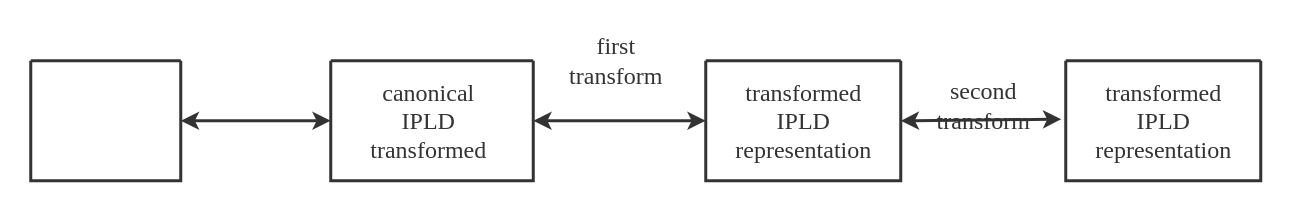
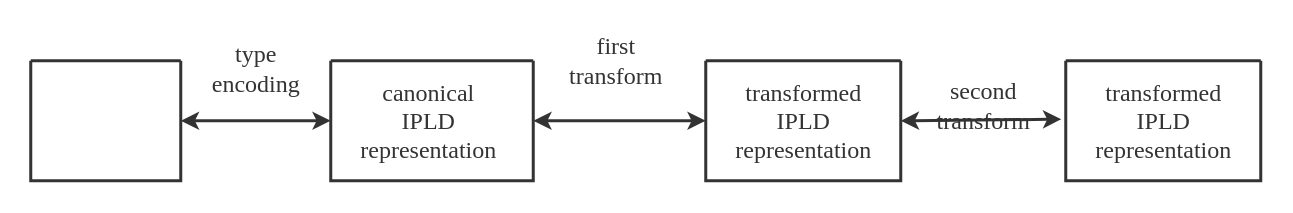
none -> (256, 68)
(429, 121) -> (429, 121)
